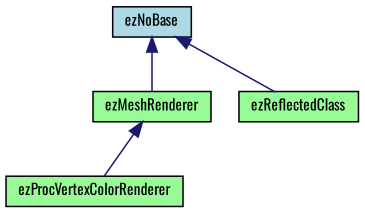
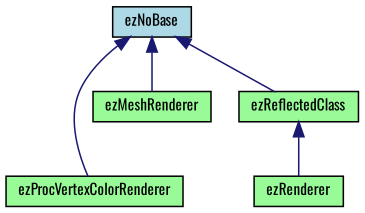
(119, 155) -> (76, 105)
none -> (299, 191)
